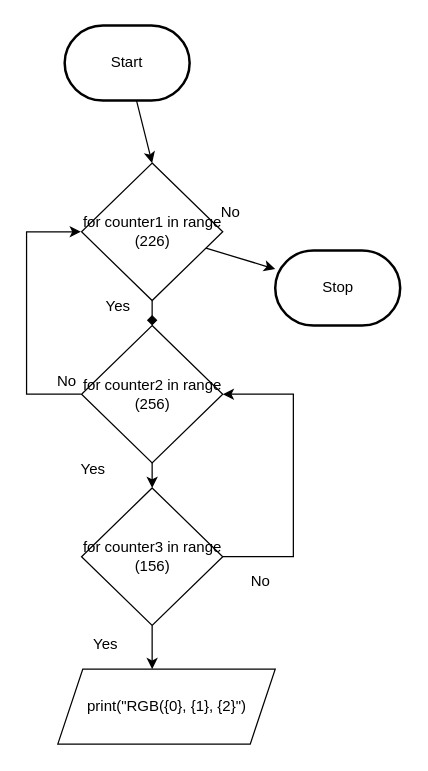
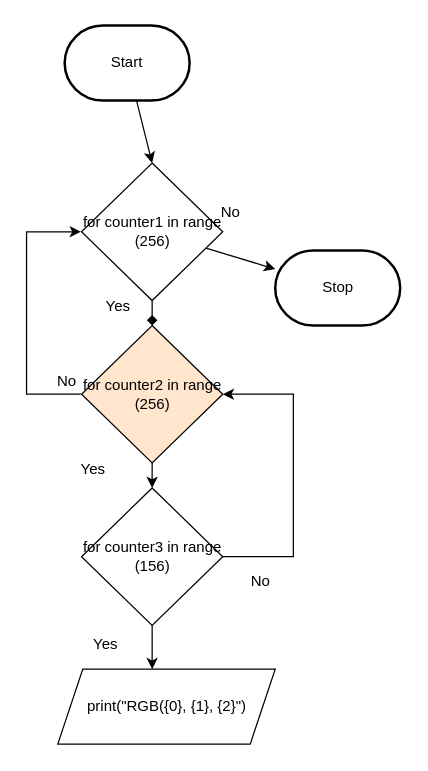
(153, 232) -> (153, 232)
(152, 394) -> (152, 394)
